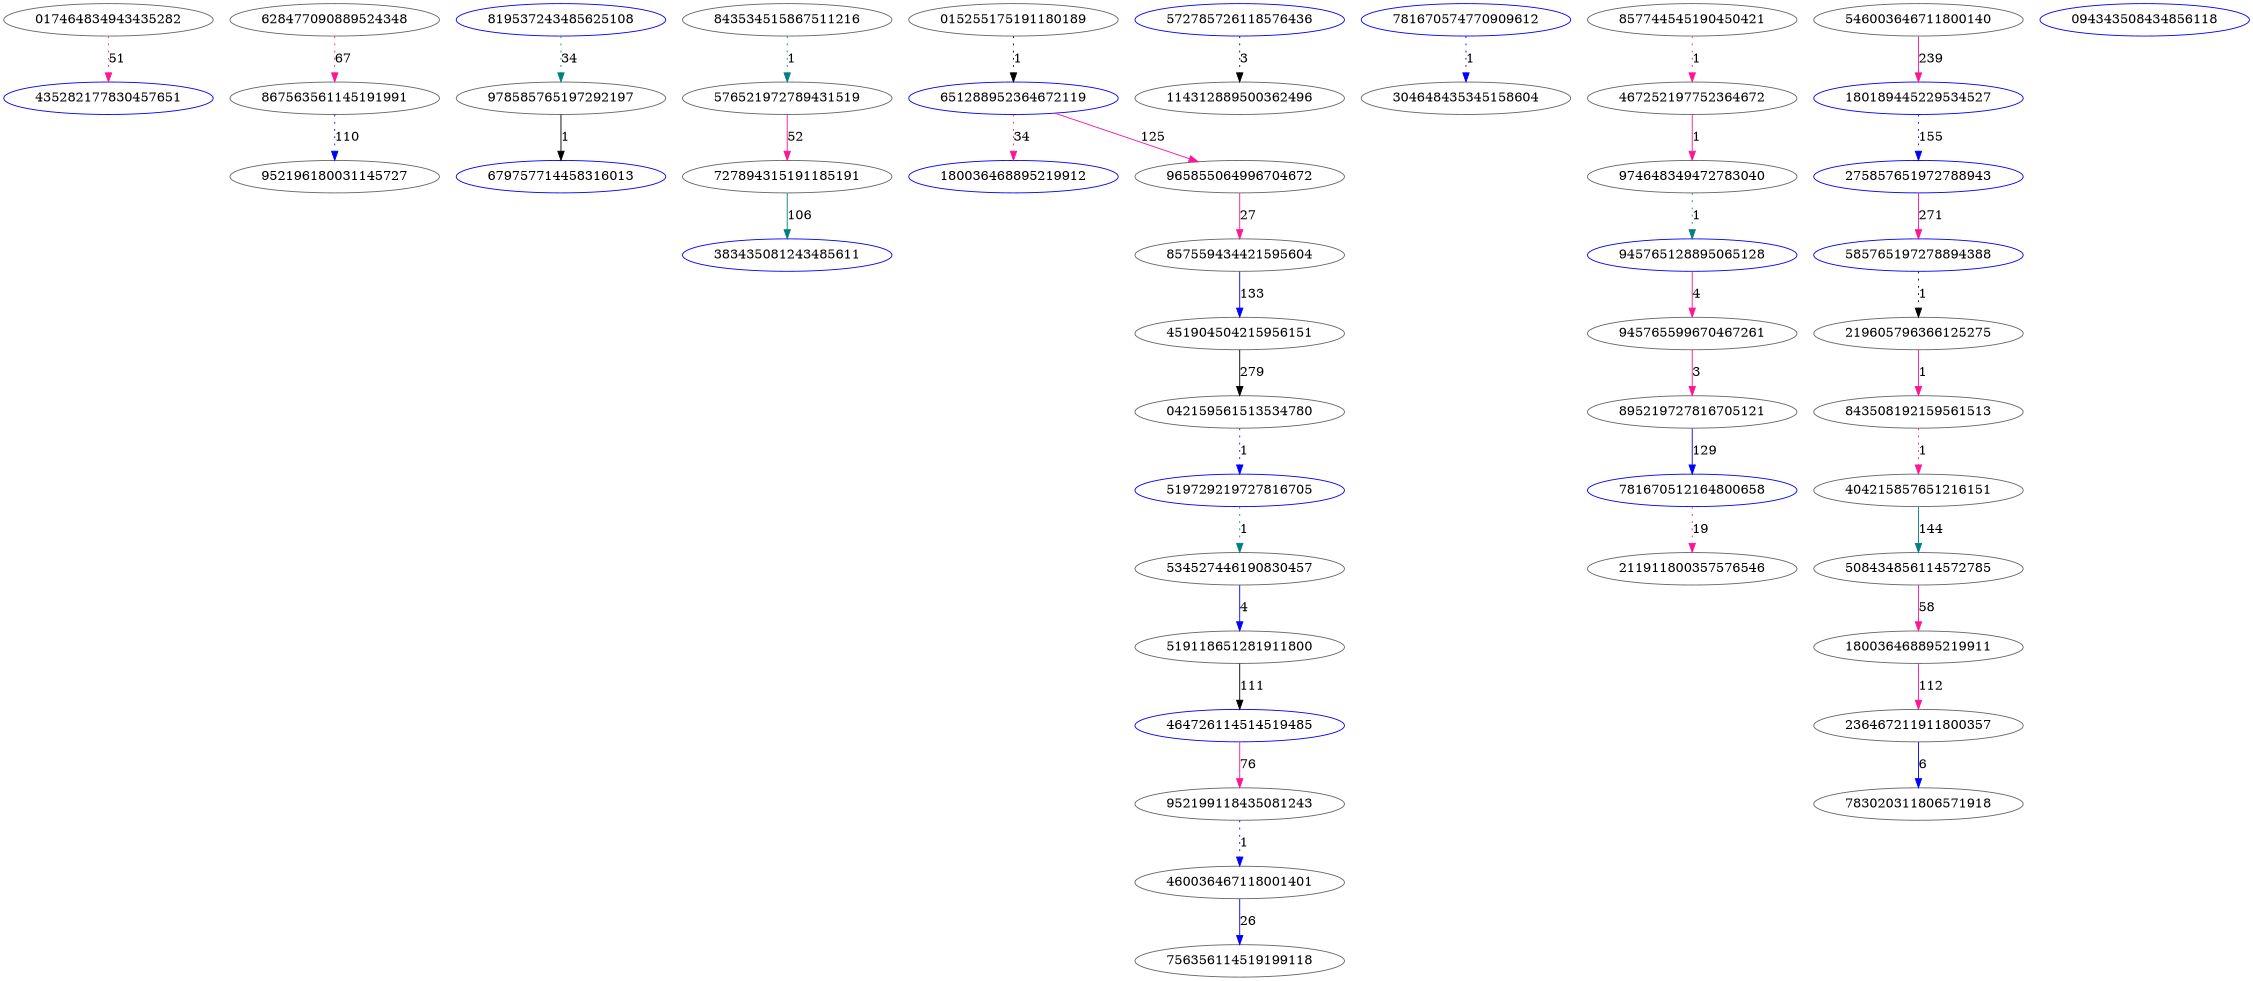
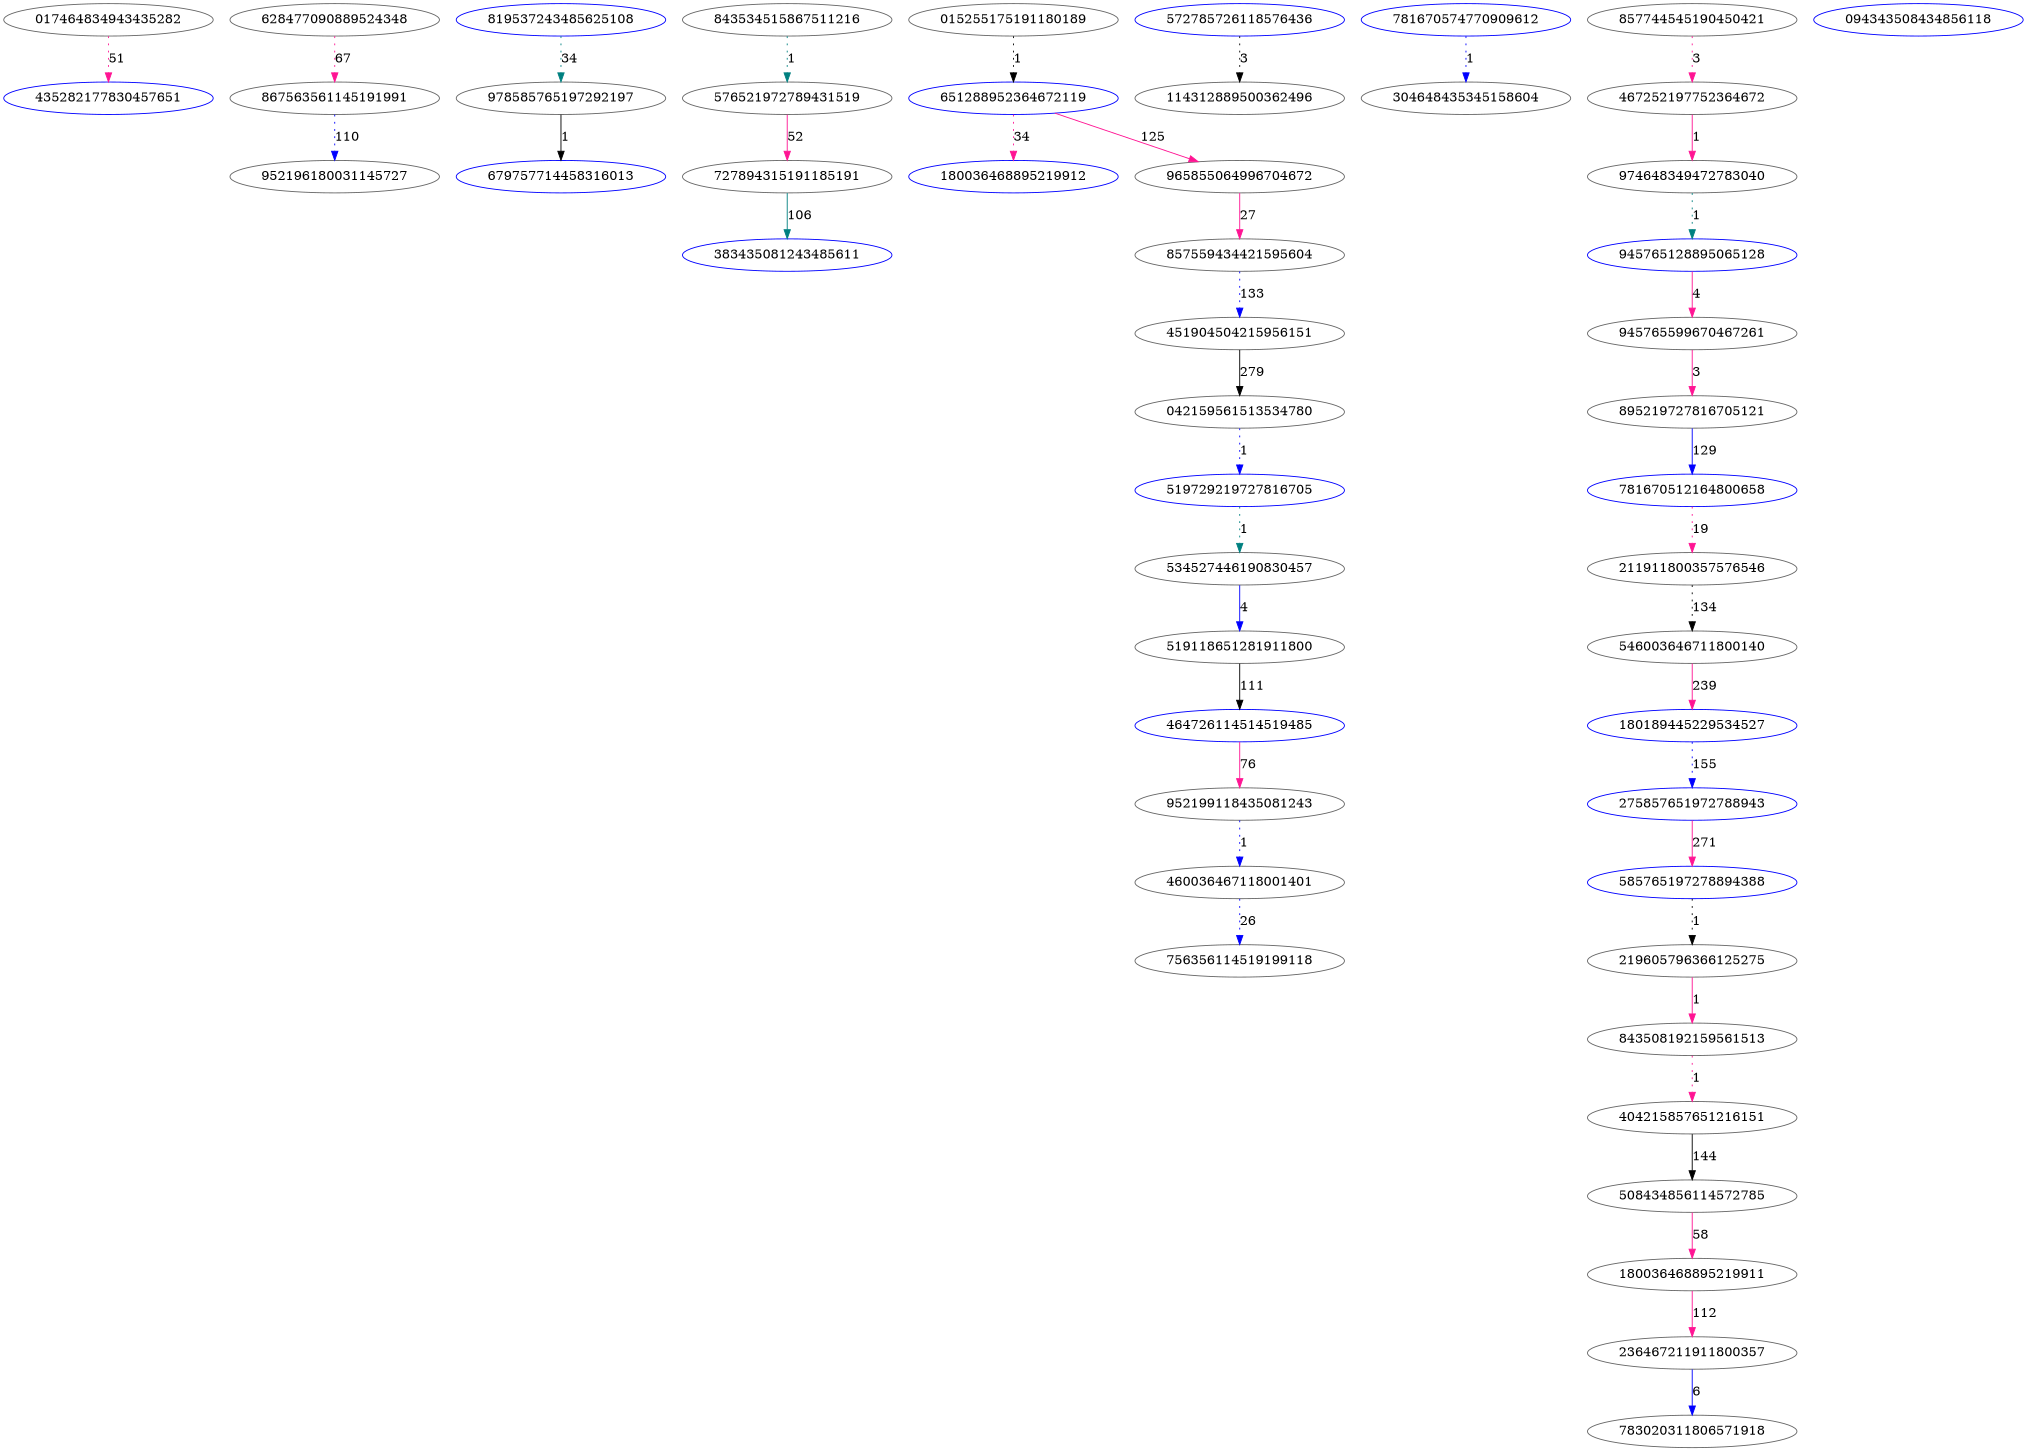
(1697, 59) -> (1697, 59)
(1240, 290) -> (1240, 290)
(1918, 525) -> (1692, 1152)
none -> (1692, 603)
(1240, 917) -> (1240, 917)
